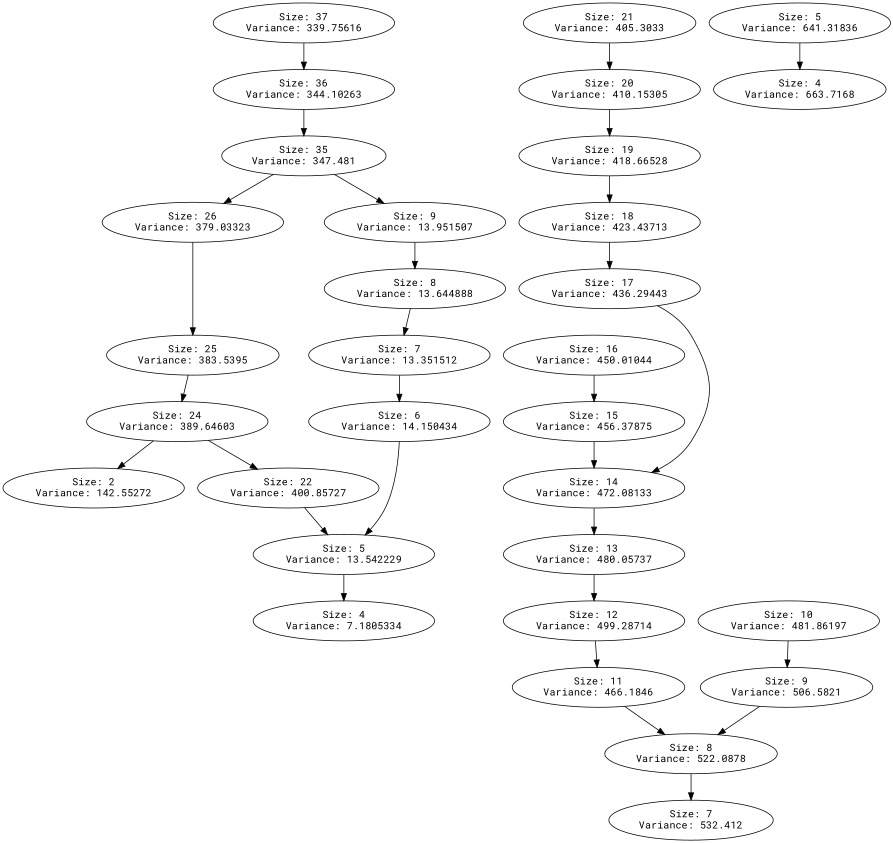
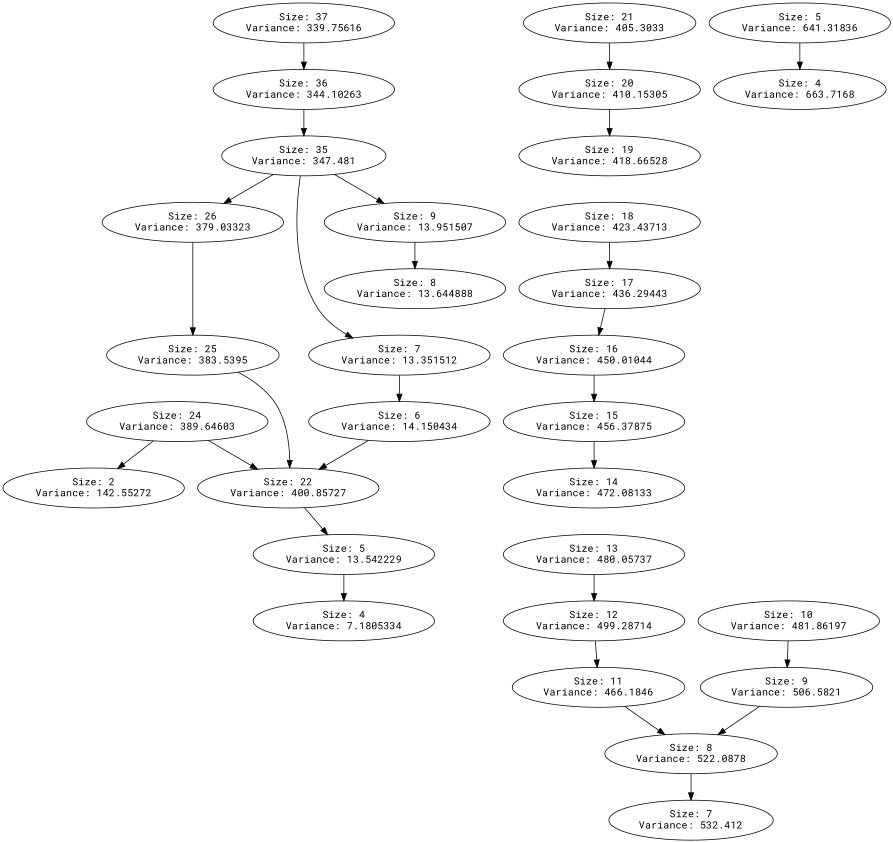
(610, 185) -> none
(408, 318) -> (301, 263)
(186, 385) -> (278, 408)
(709, 387) -> (603, 318)
(392, 488) -> (347, 453)
(594, 518) -> none
